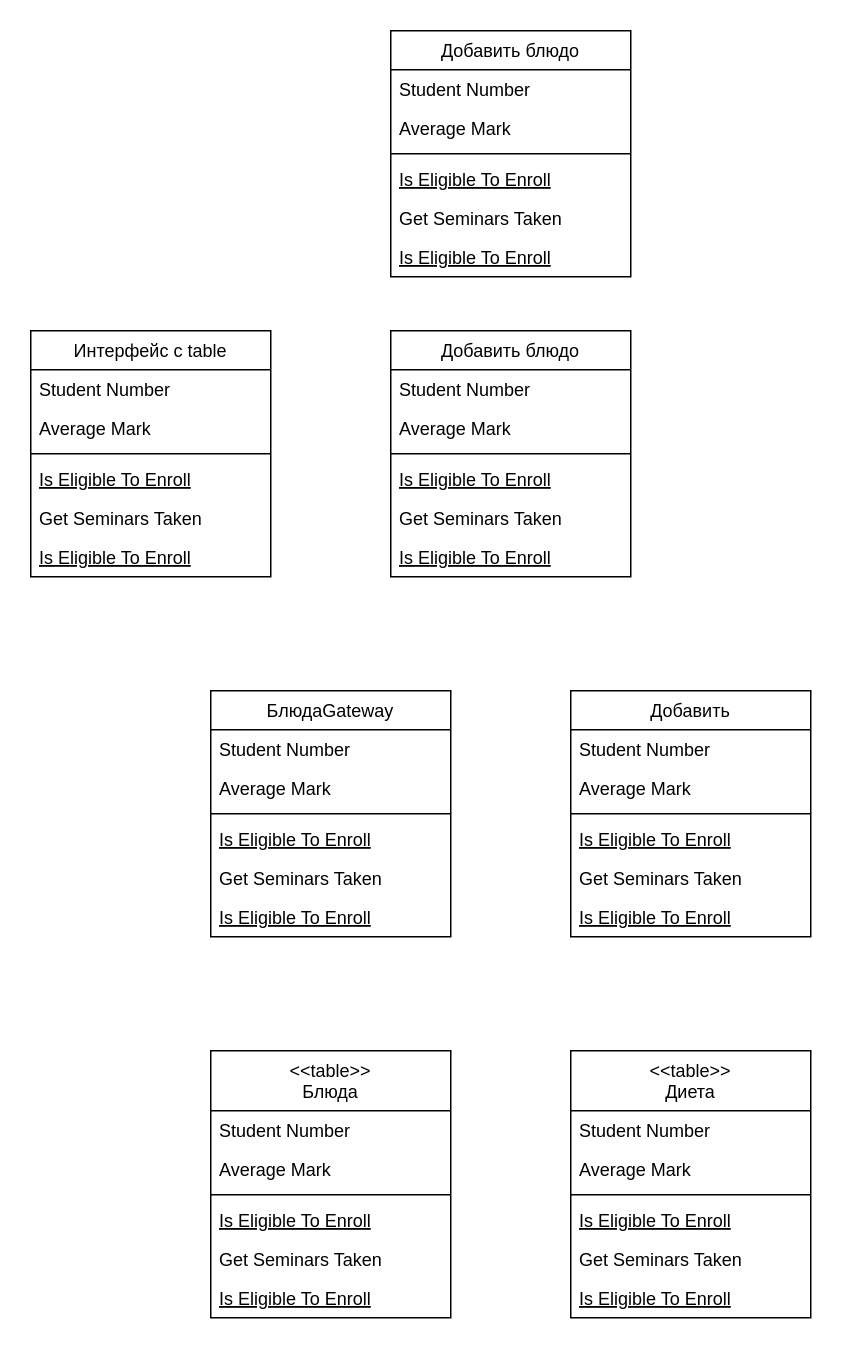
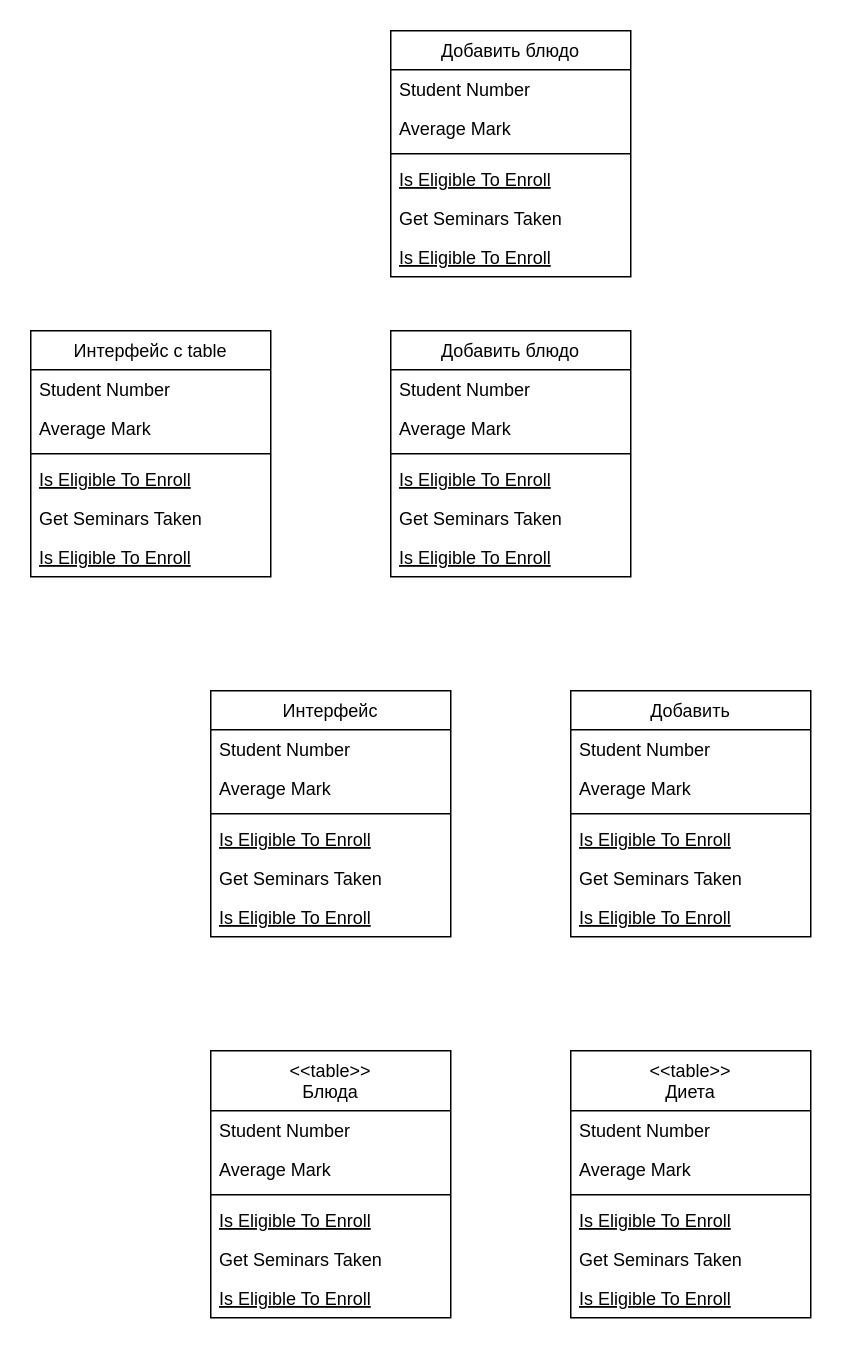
(330, 711) -> (330, 711)
